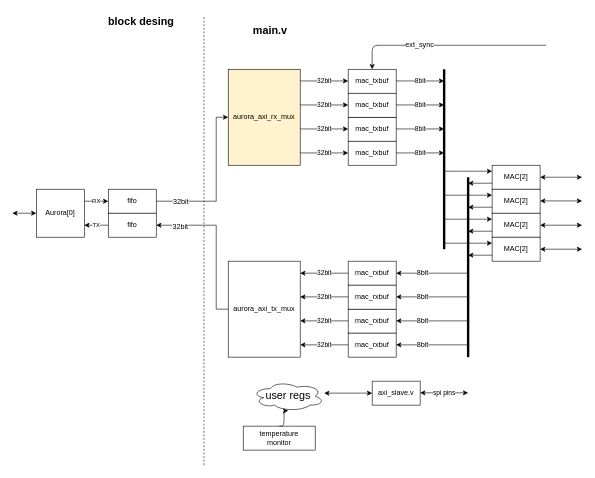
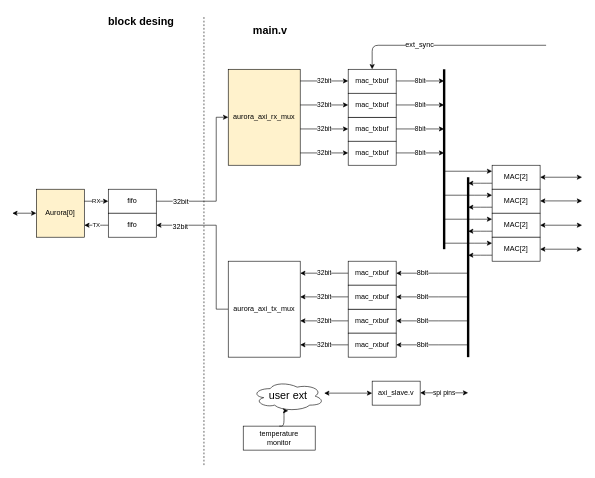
(60, 213) -> (60, 213)
(288, 396) -> (288, 396)
